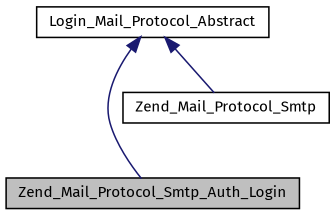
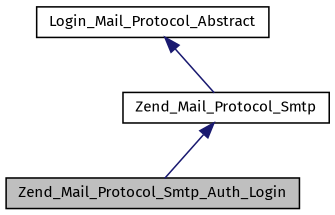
(109, 115) -> (184, 156)
